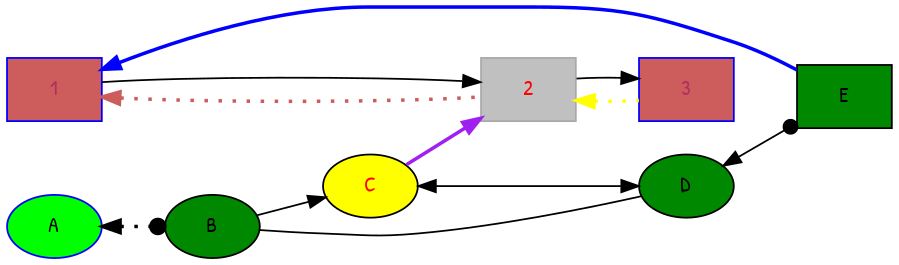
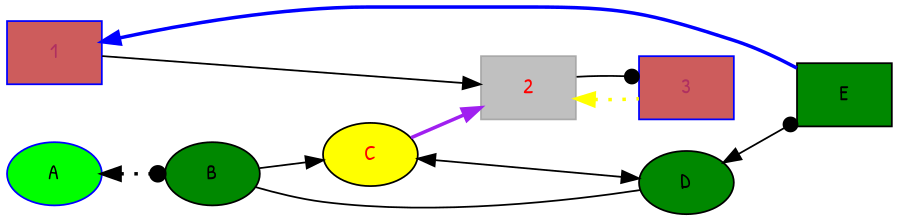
(599, 78) -> (601, 76)
(300, 101) -> none
